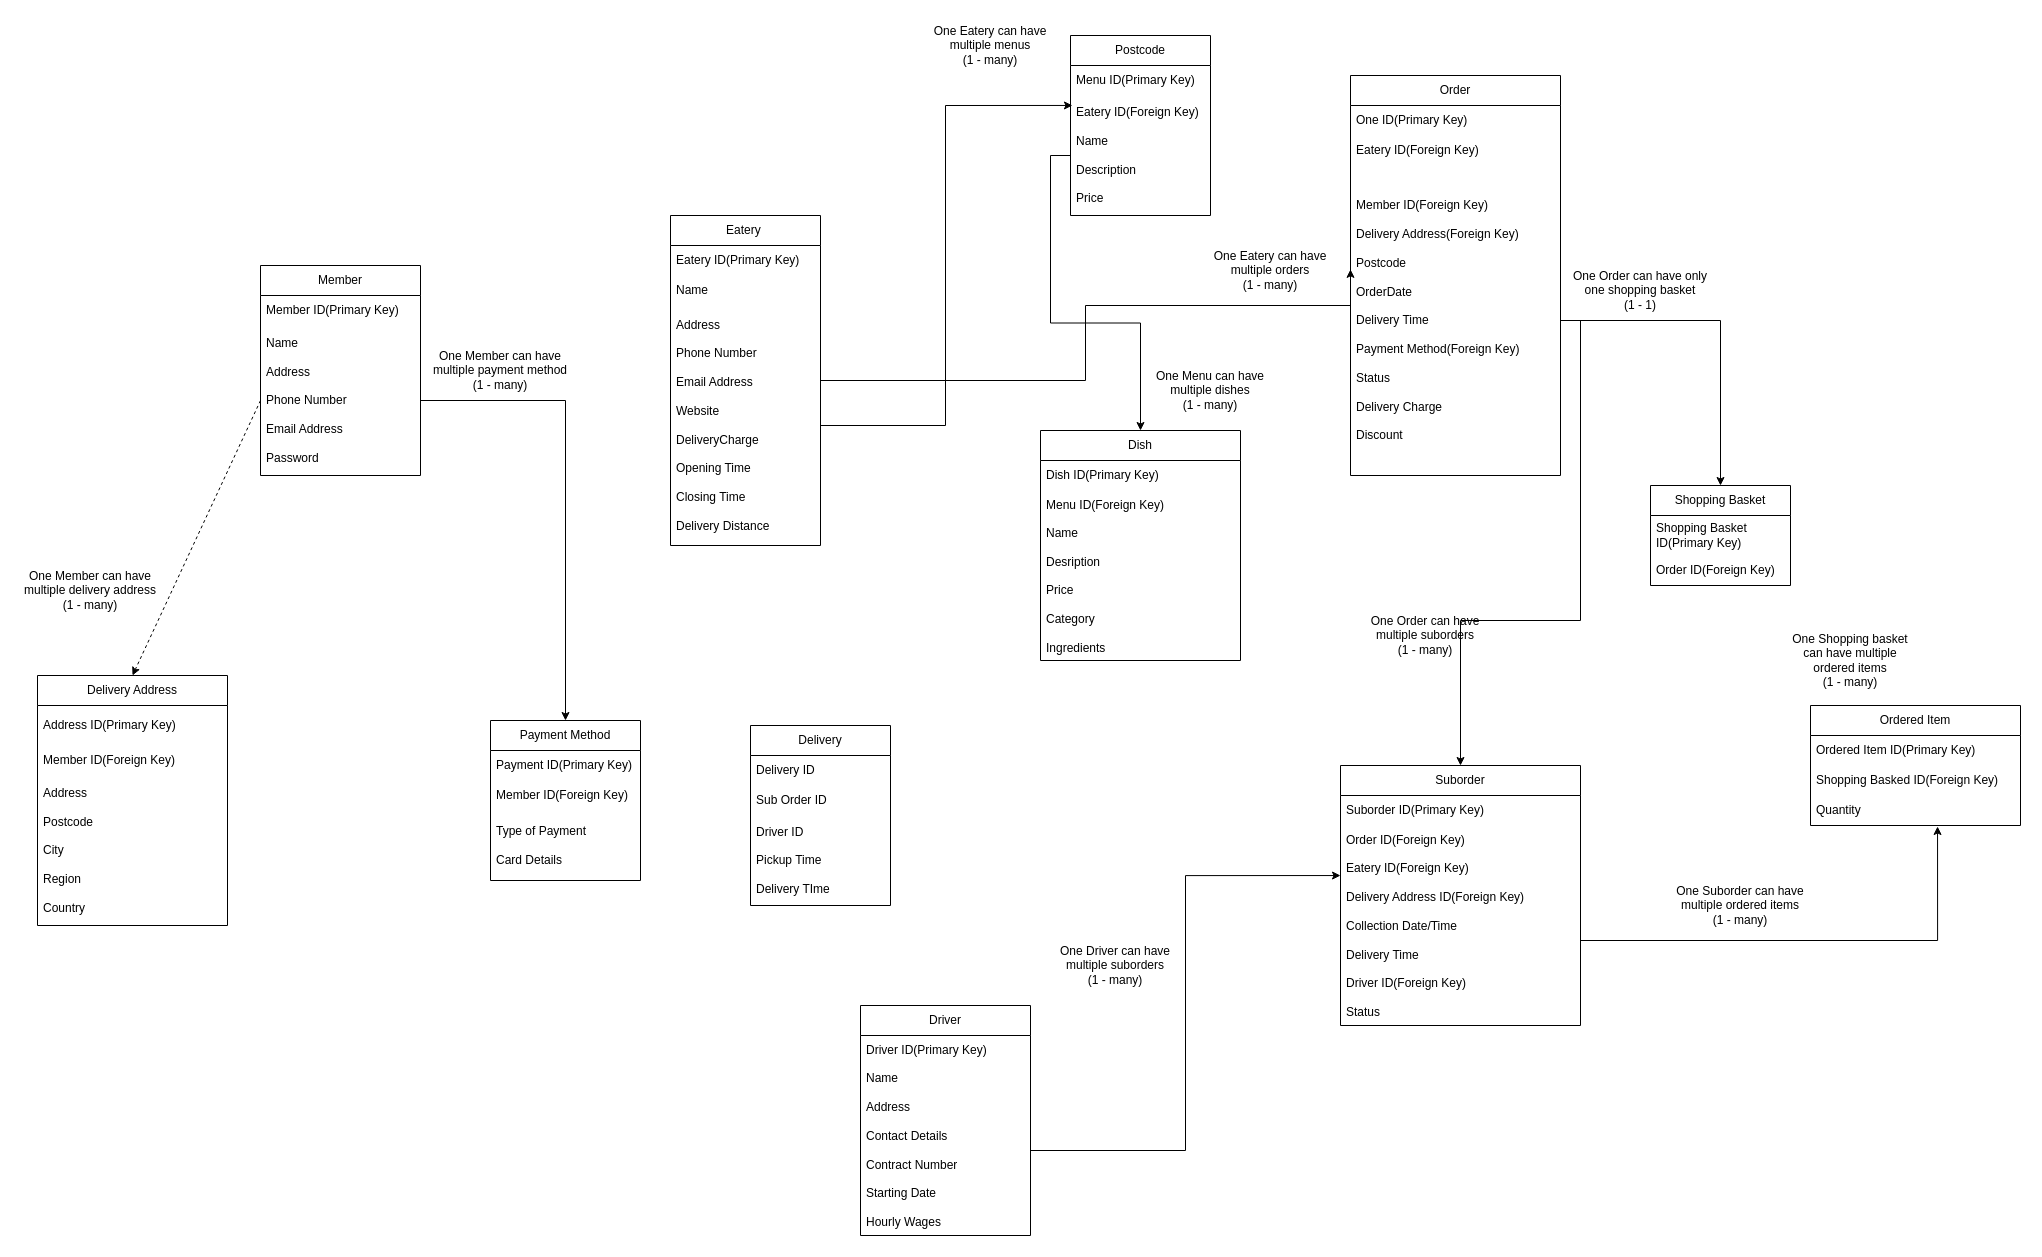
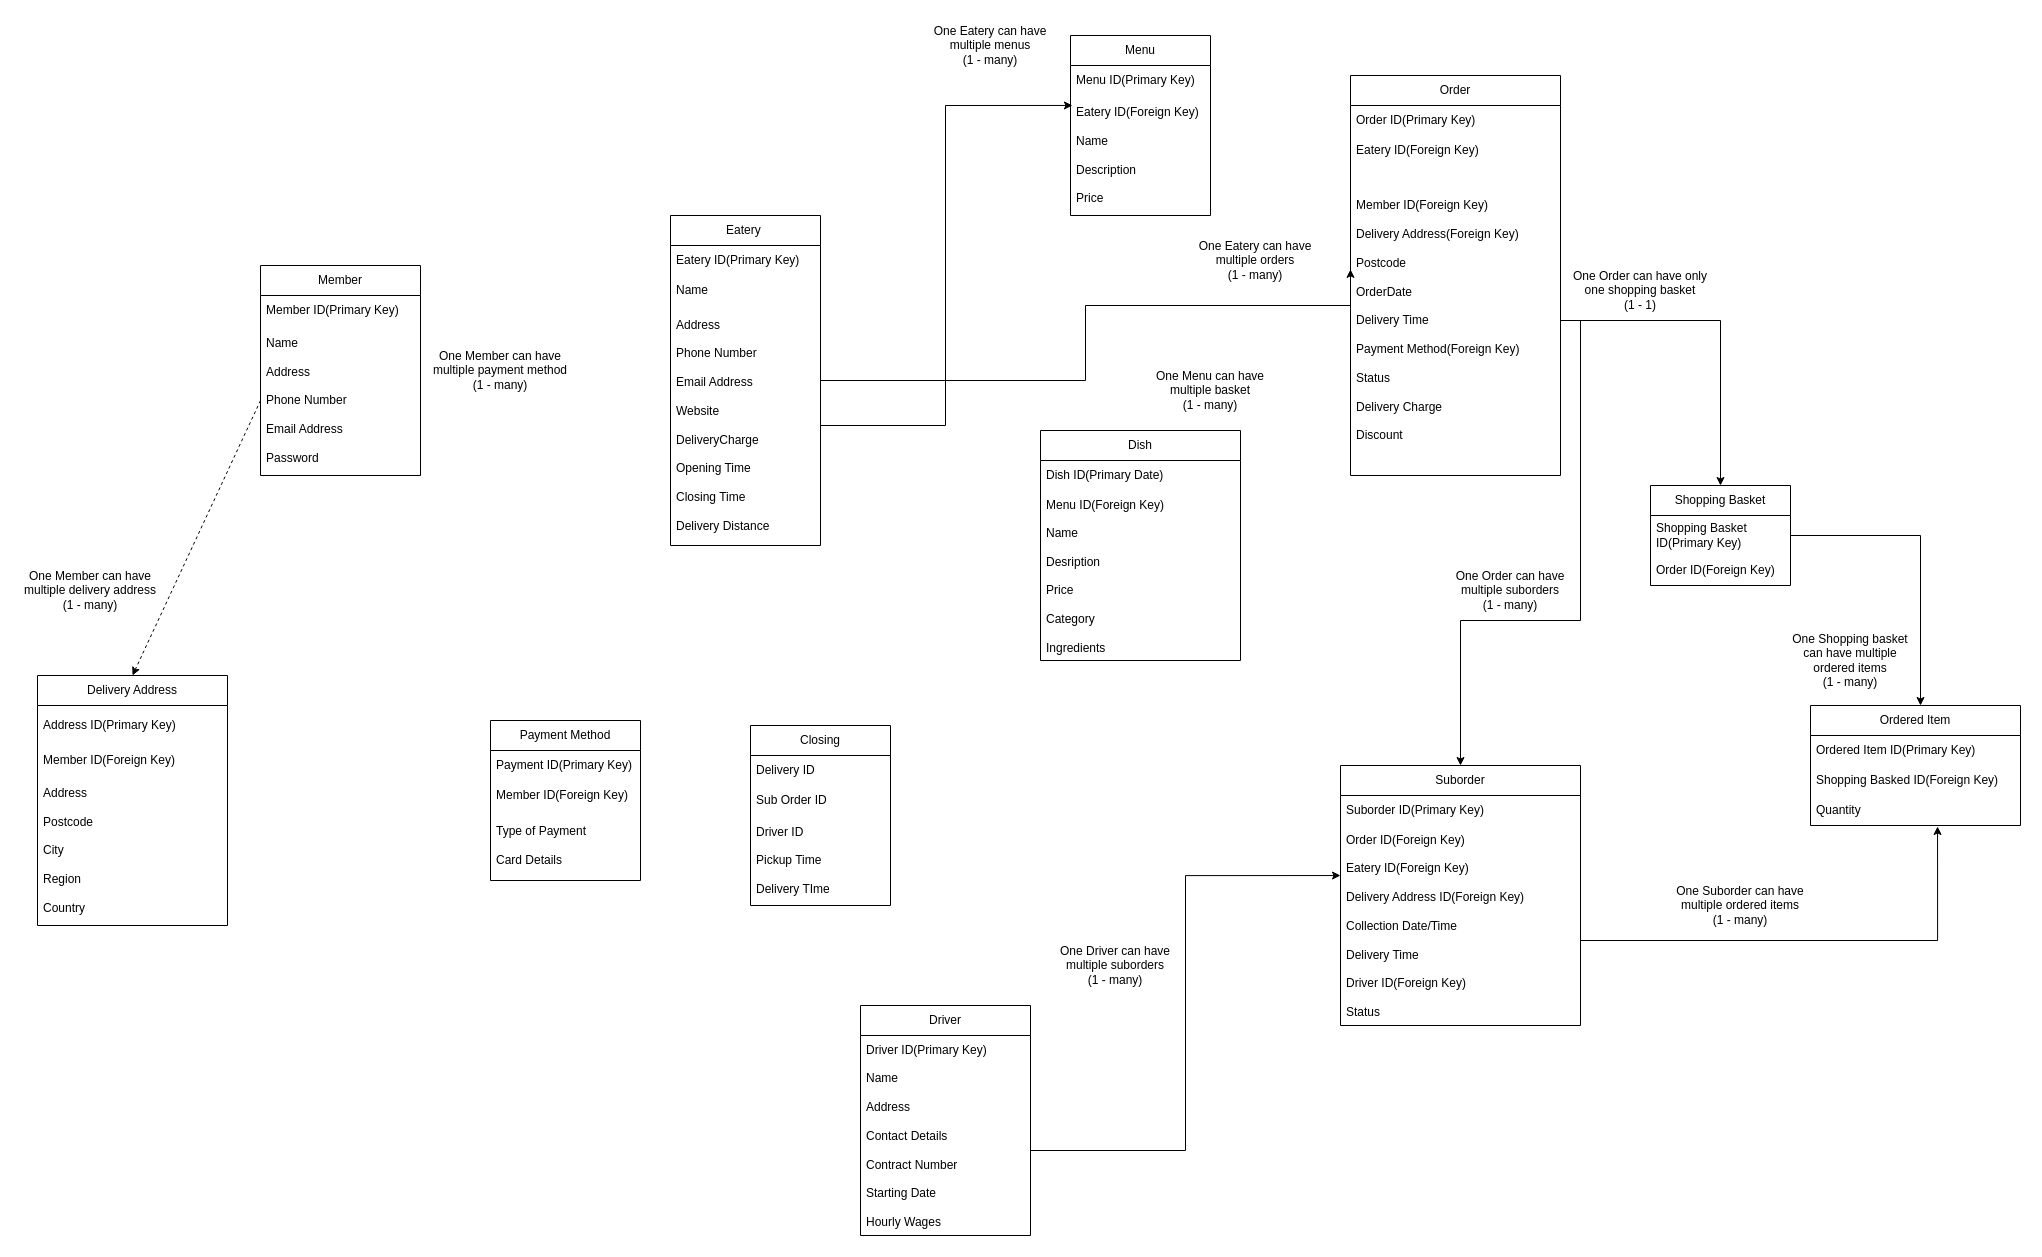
(1141, 51) -> (1141, 51)
(1416, 121) -> (1422, 121)
(1271, 271) -> (1256, 261)
(1054, 323) -> none
(1211, 391) -> (1211, 391)
(1107, 476) -> (1111, 476)
(566, 485) -> none
none -> (1921, 553)
(1426, 636) -> (1511, 591)
(821, 741) -> (821, 741)
